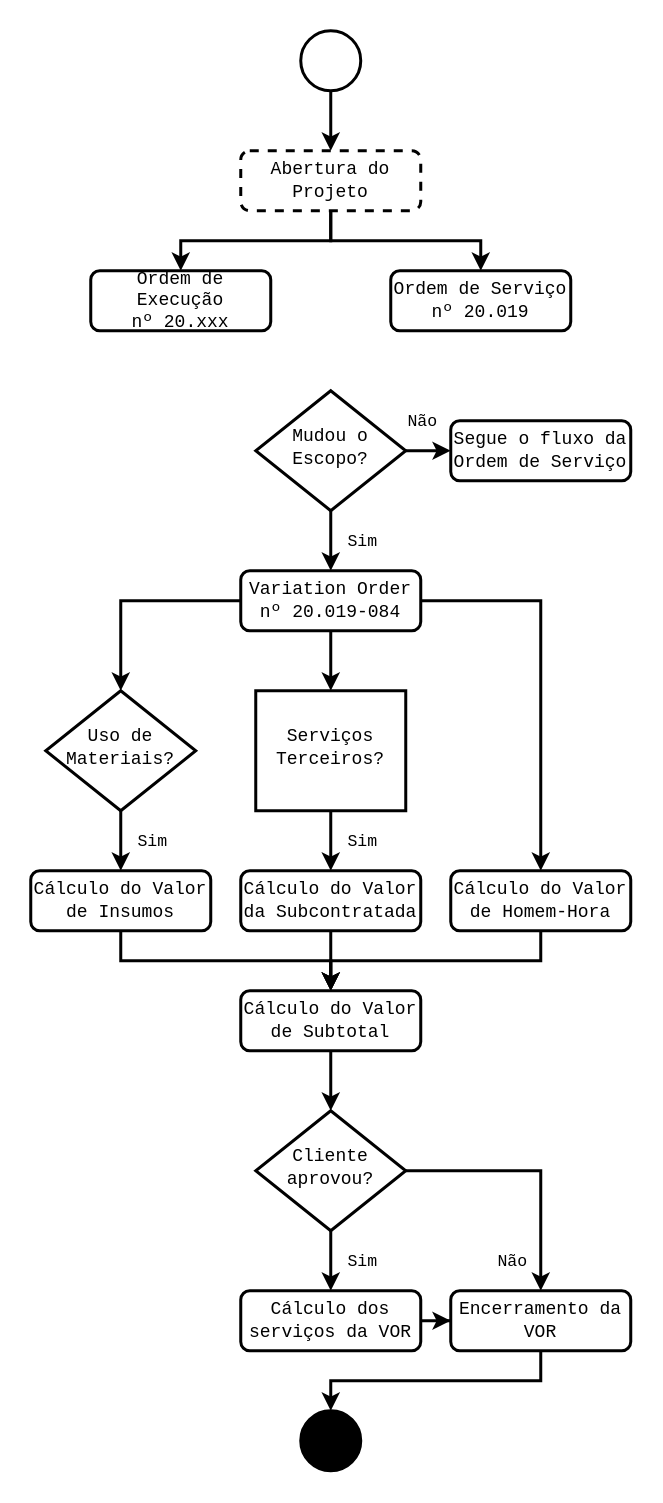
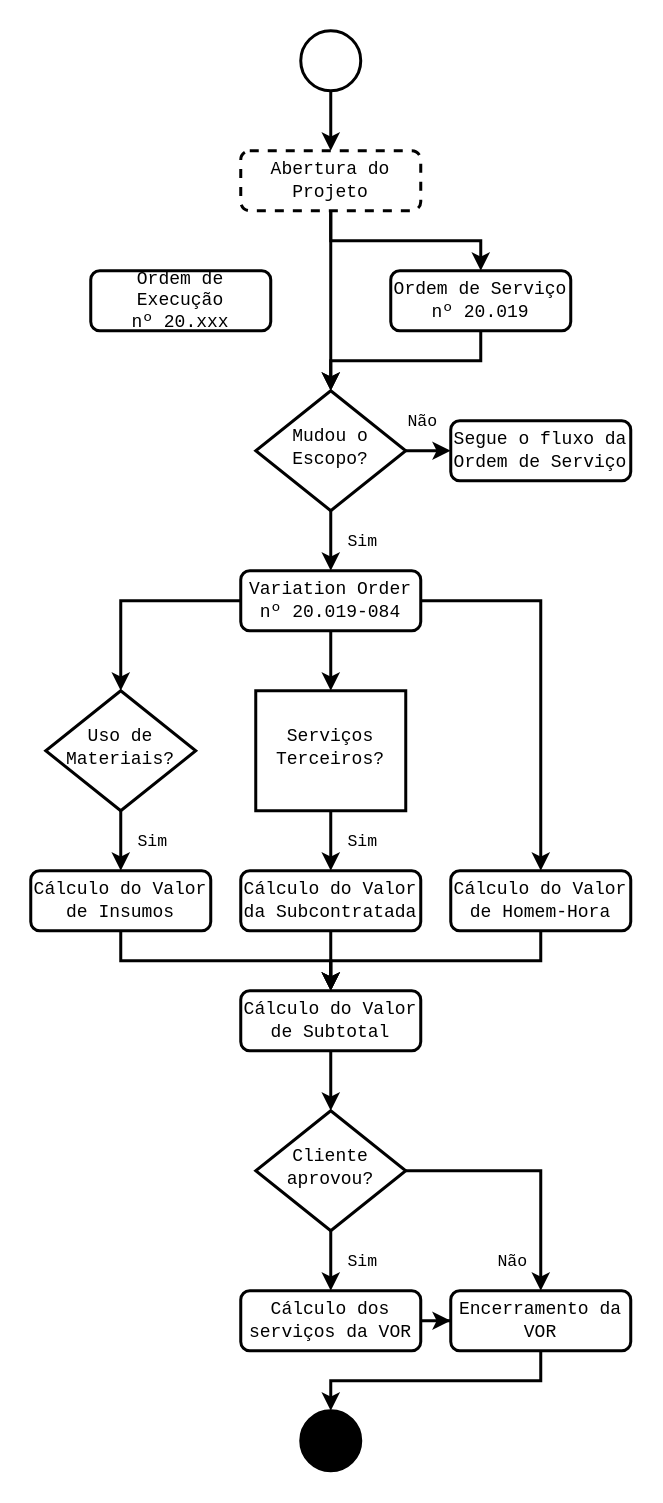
(247, 241) -> (331, 300)
none -> (422, 361)
